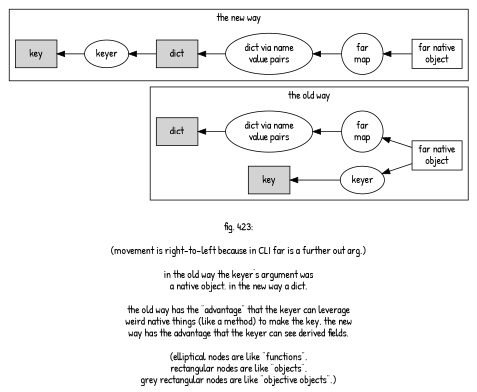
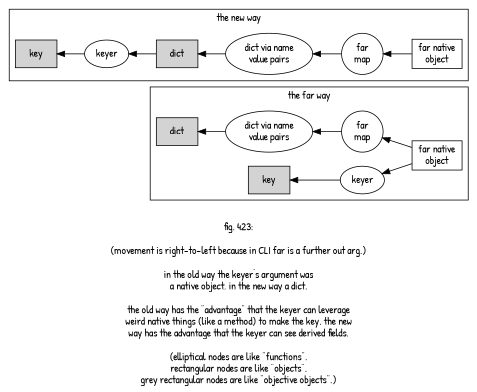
(309, 96) -> (309, 96)
